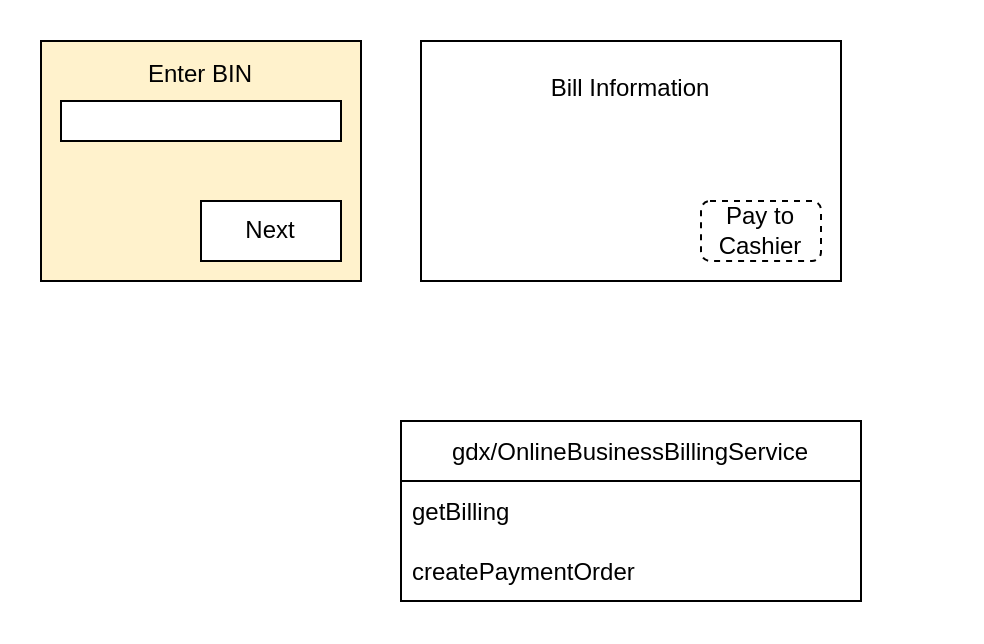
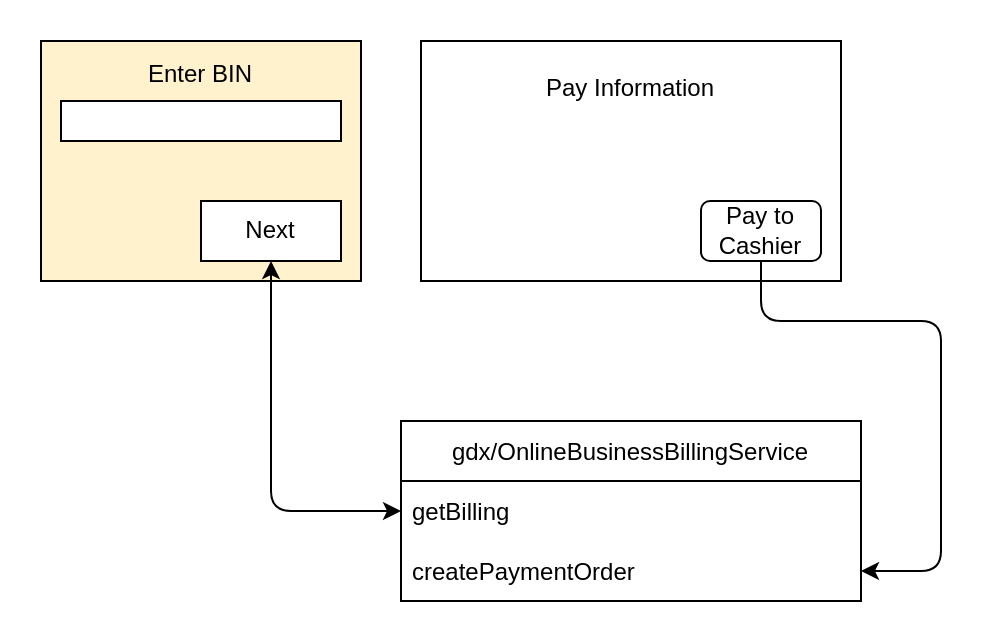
(631, 161) -> (631, 161)
(761, 231) -> (761, 231)
none -> (941, 366)
none -> (271, 444)
